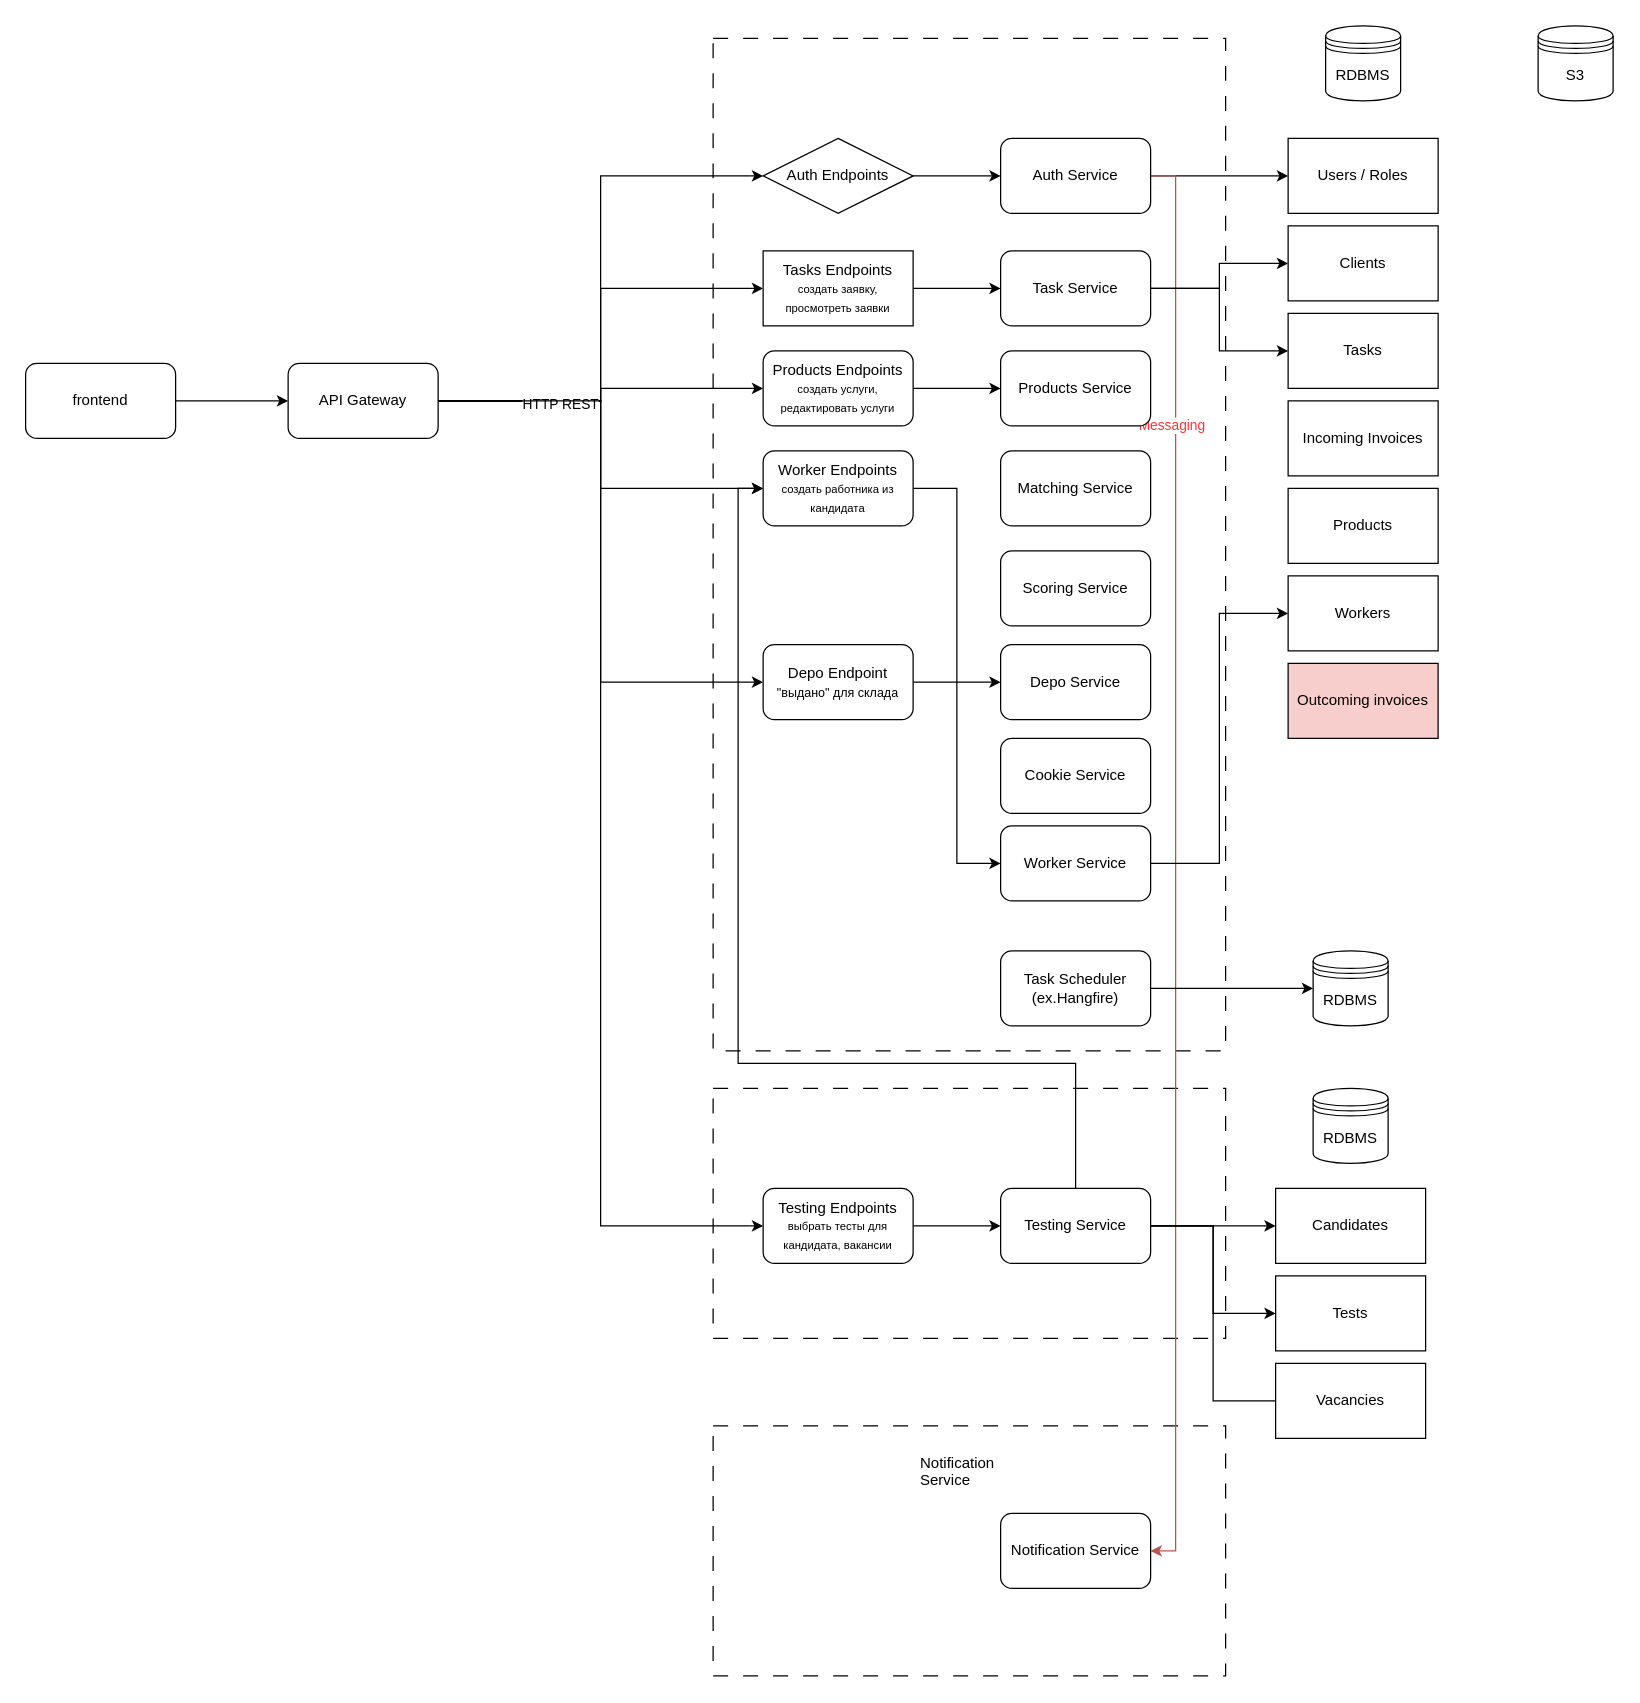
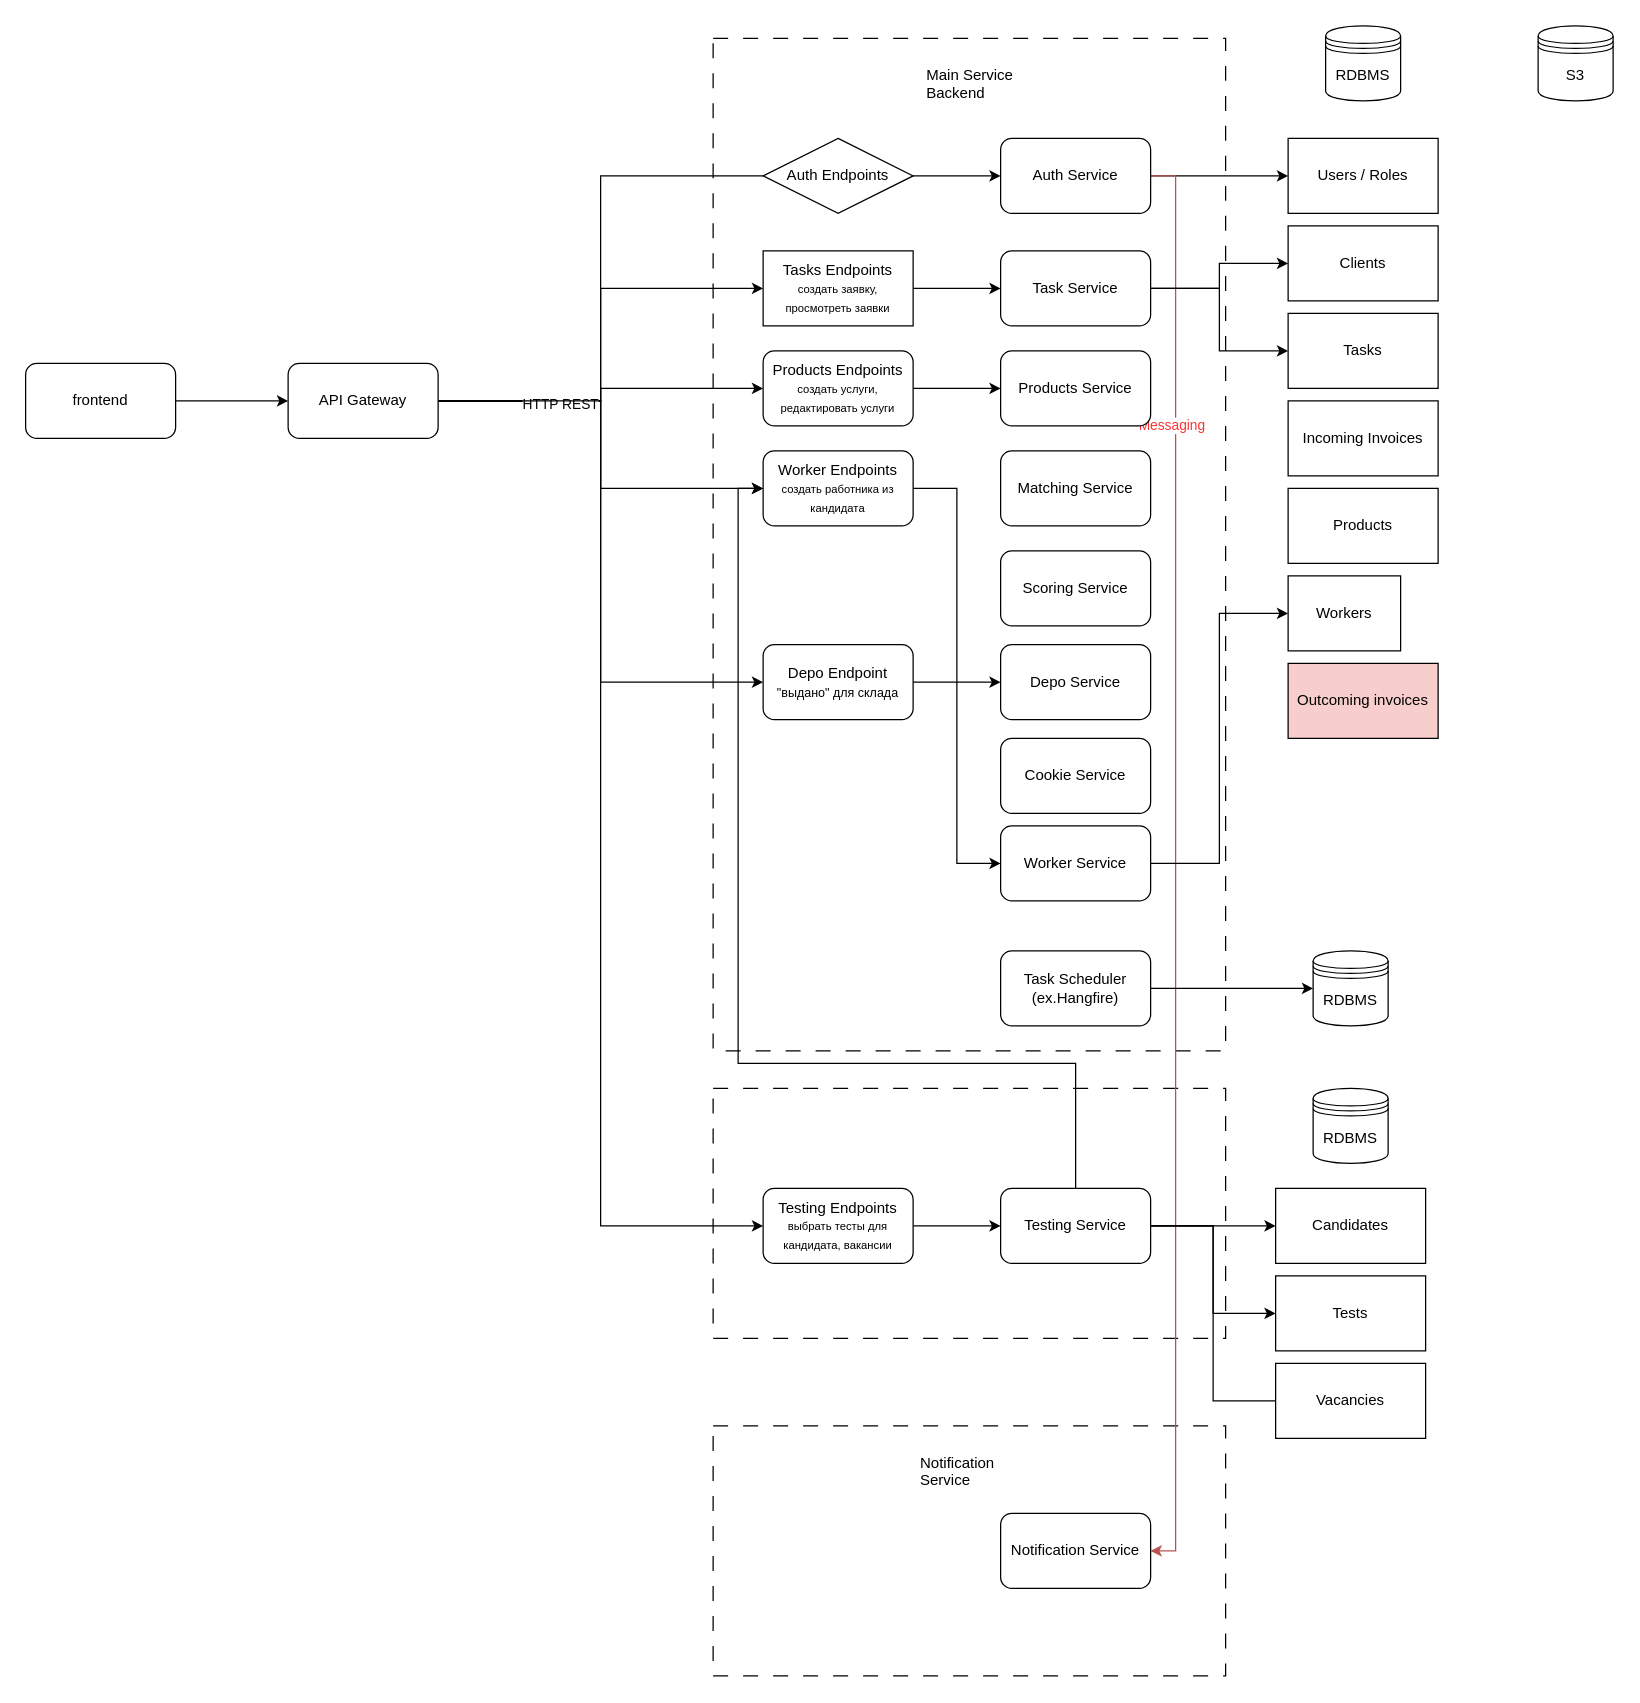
none -> (969, 82)
(753, 176) -> (756, 176)
(1363, 613) -> (1344, 613)
